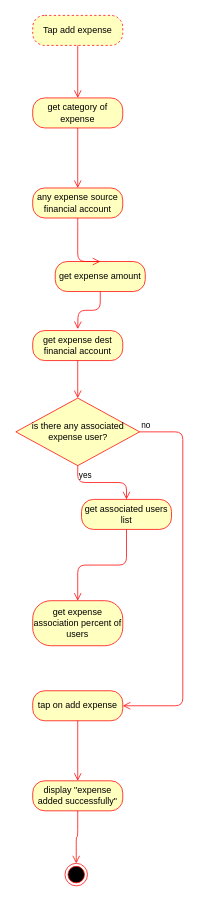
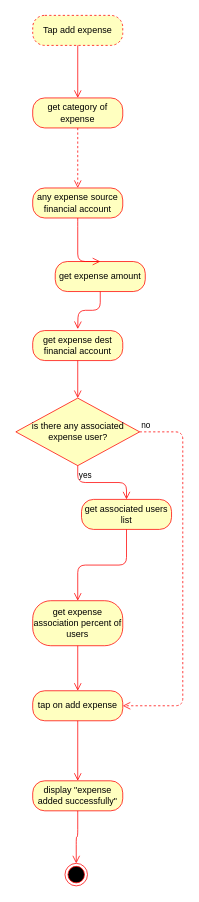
(78, 157) -> (78, 157)
(183, 576) -> (183, 576)
none -> (78, 667)
